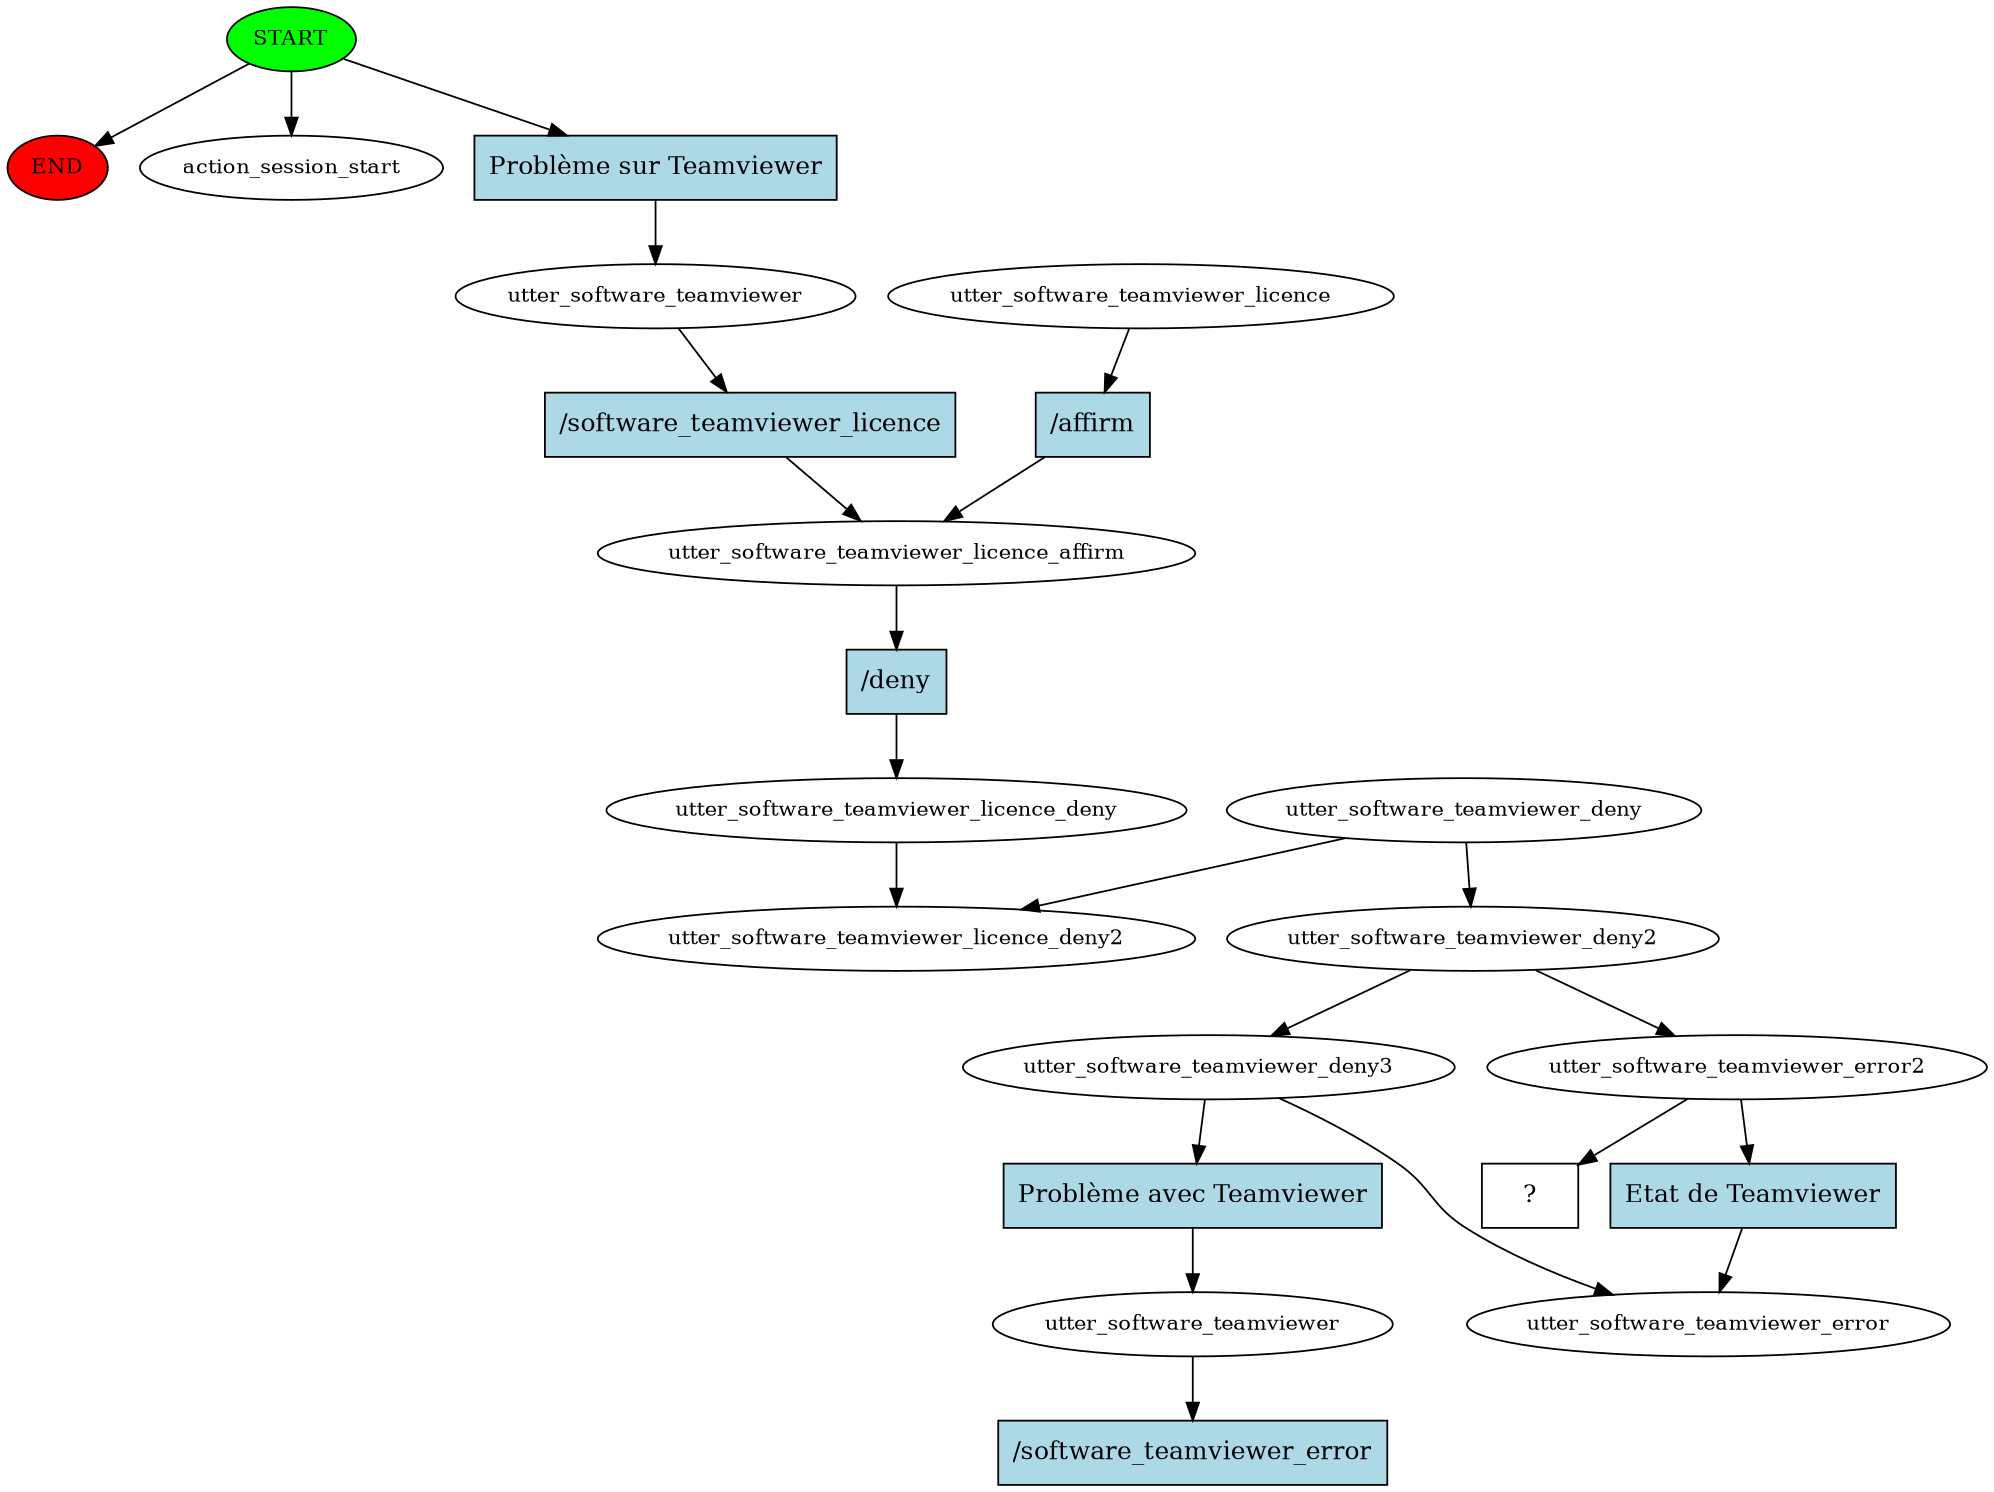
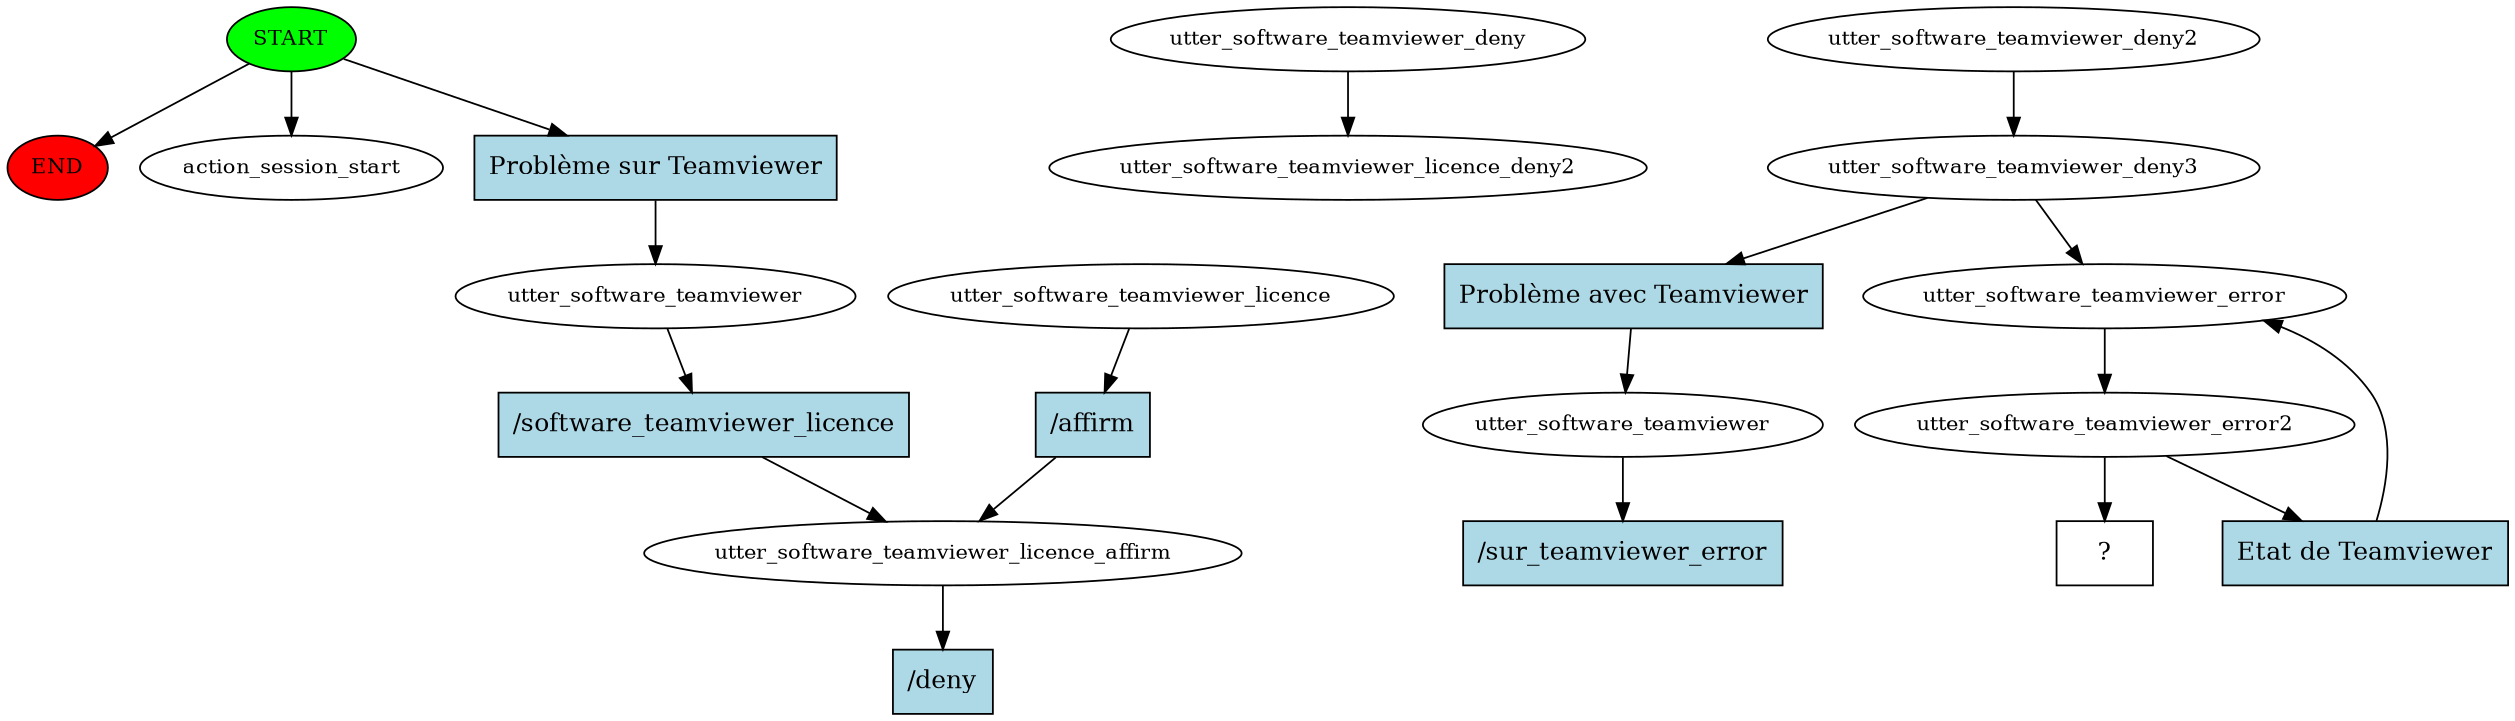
(897, 810) -> none
(1468, 866) -> none
(1597, 999) -> (2105, 352)
(1193, 1453) -> (1623, 553)
